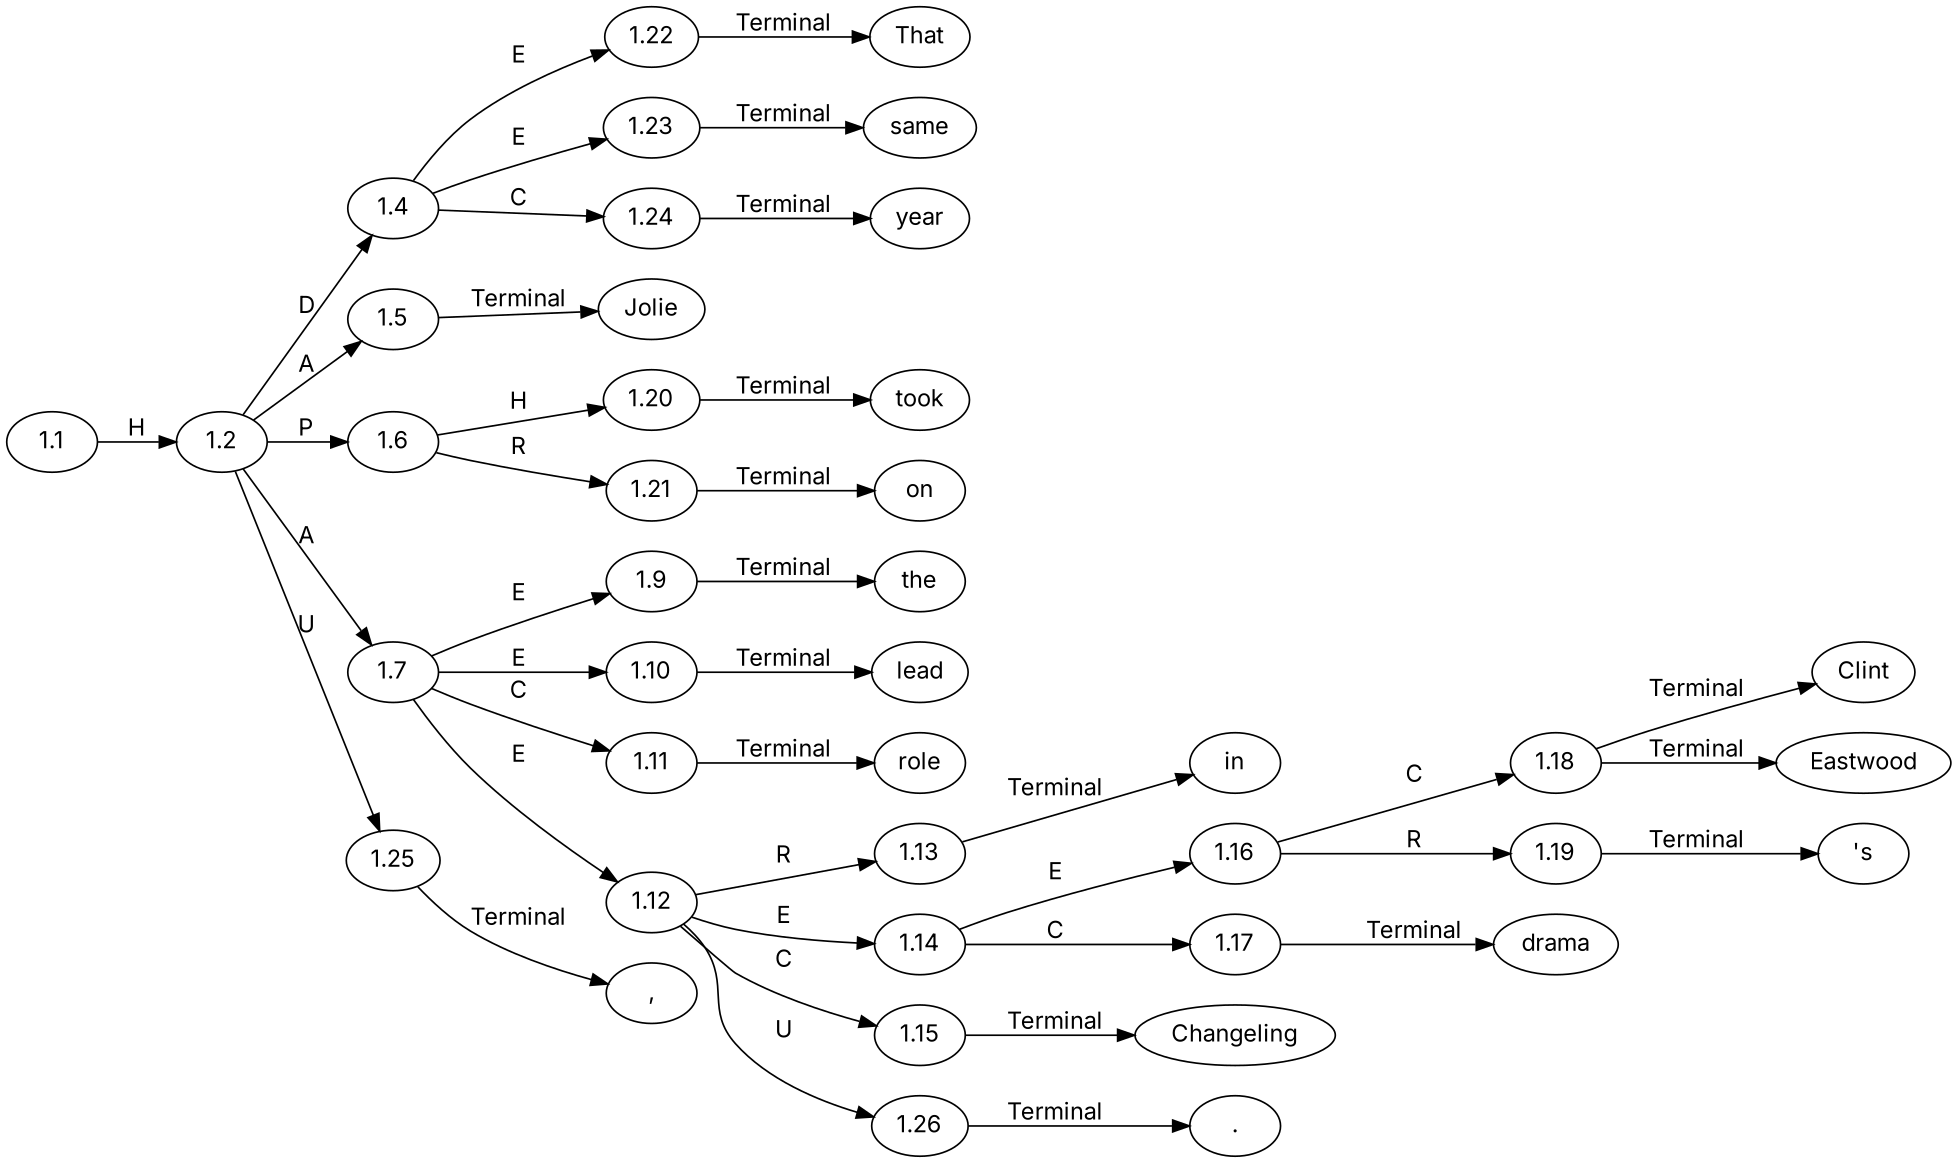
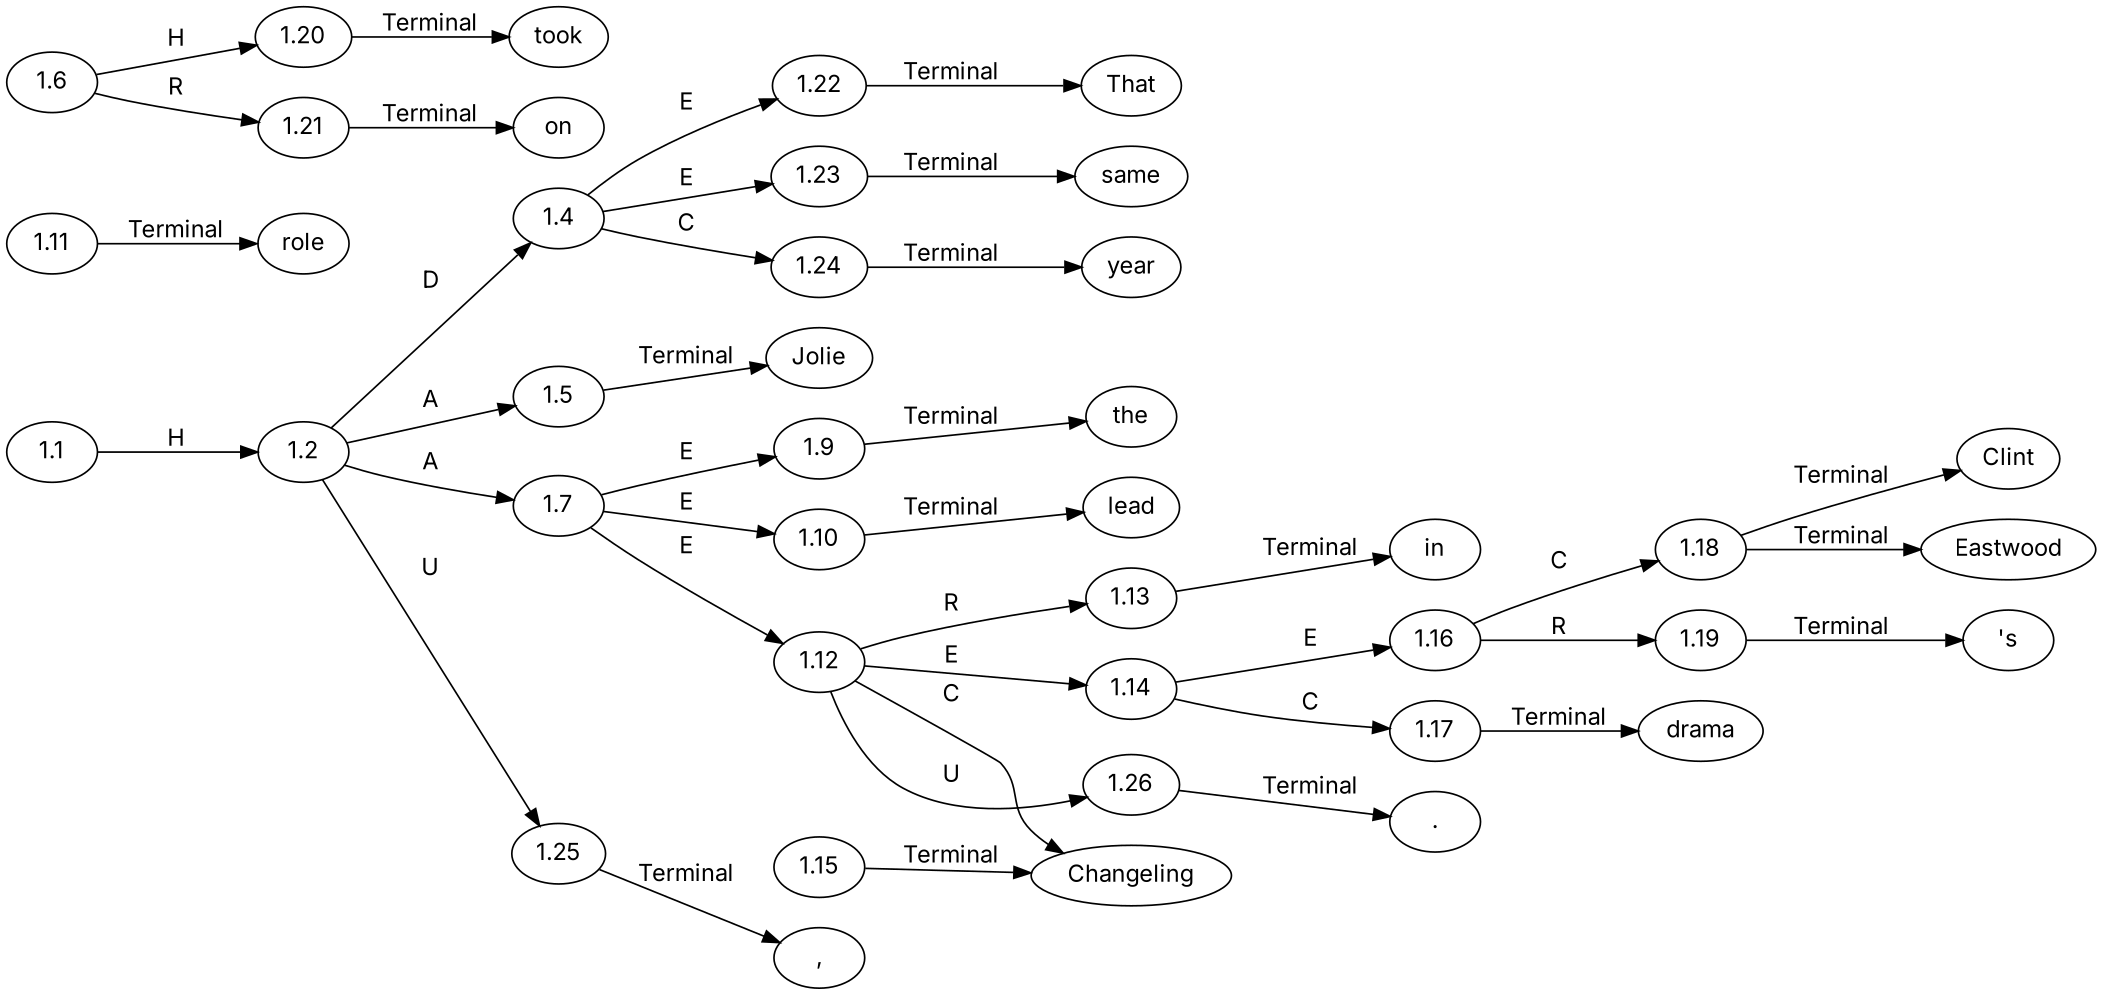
(299, 442) -> none
(512, 719) -> none
(763, 987) -> (971, 745)
